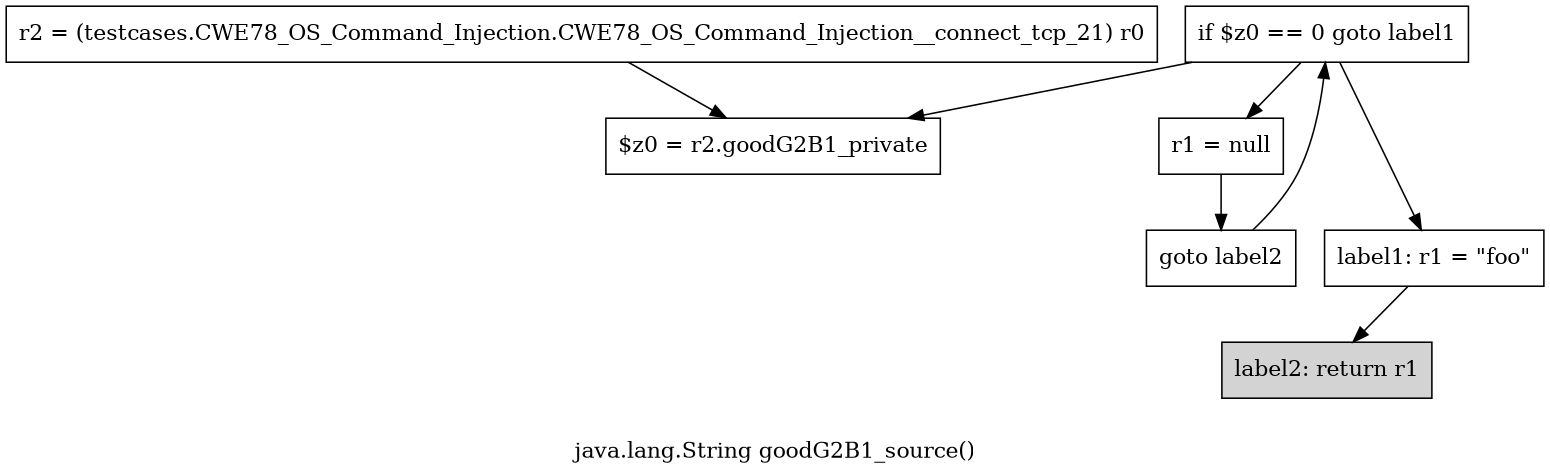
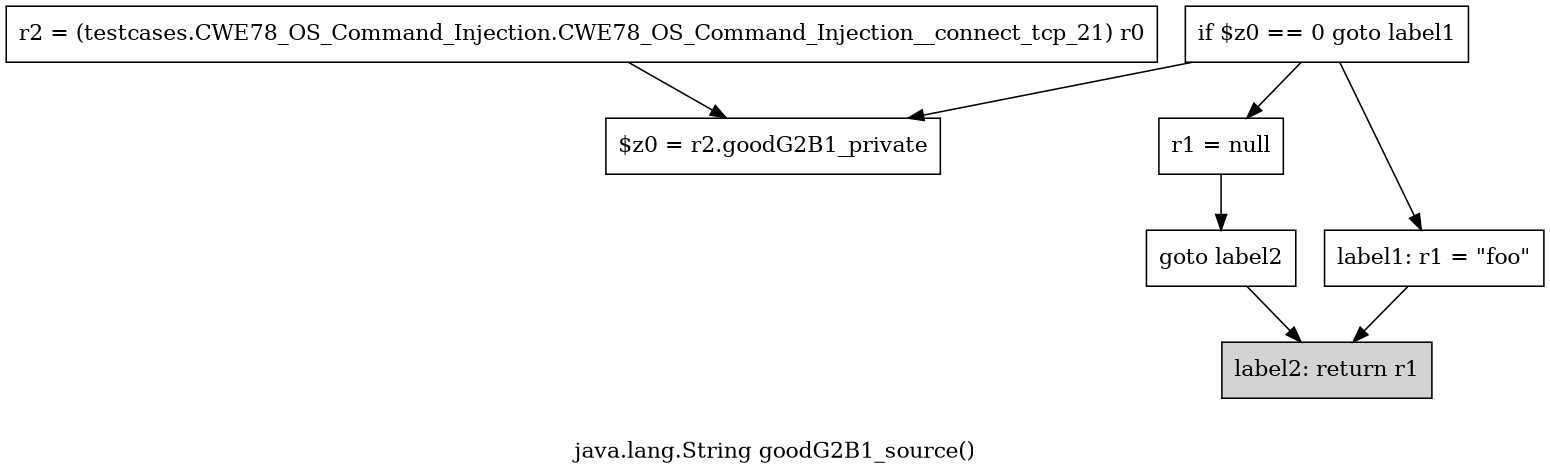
(1303, 161) -> (1269, 309)
